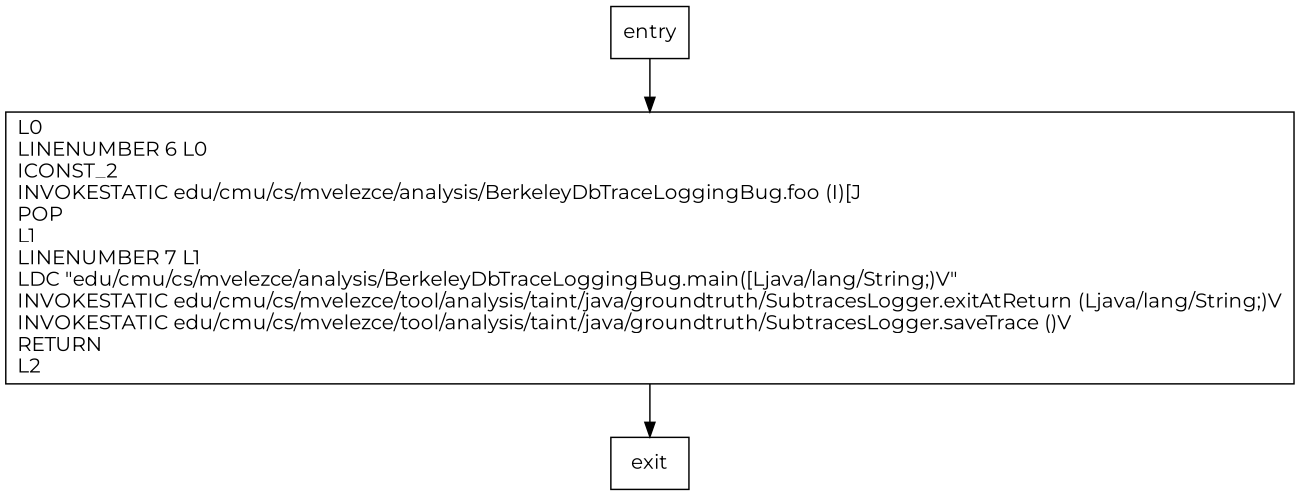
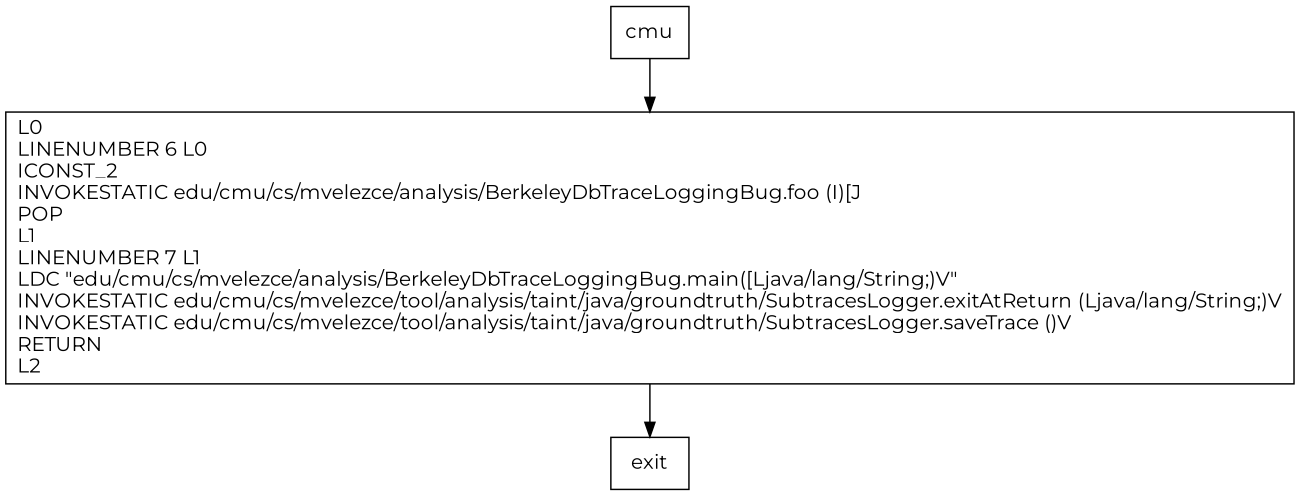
(650, 33) -> (650, 33)
